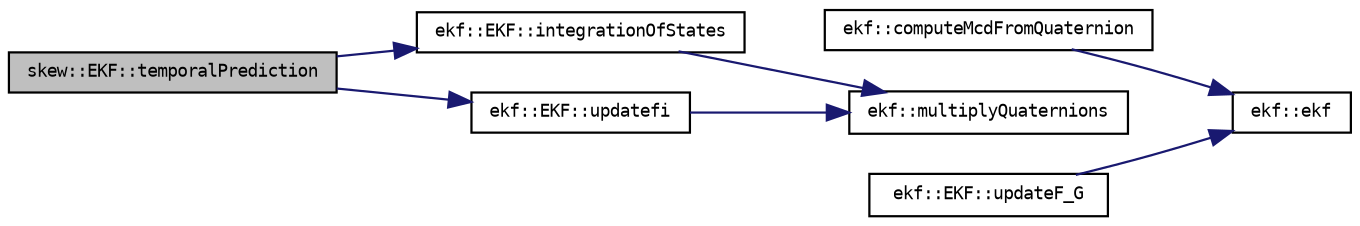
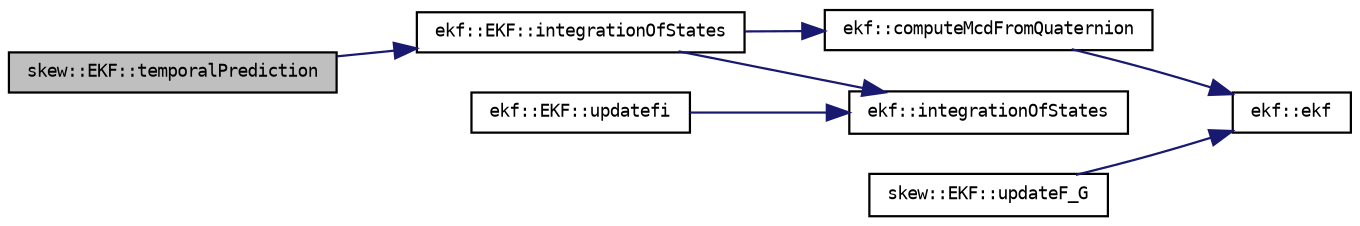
none -> (773, 31)
(393, 94) -> none
(989, 113) -> (989, 113)
(989, 195) -> (989, 195)
